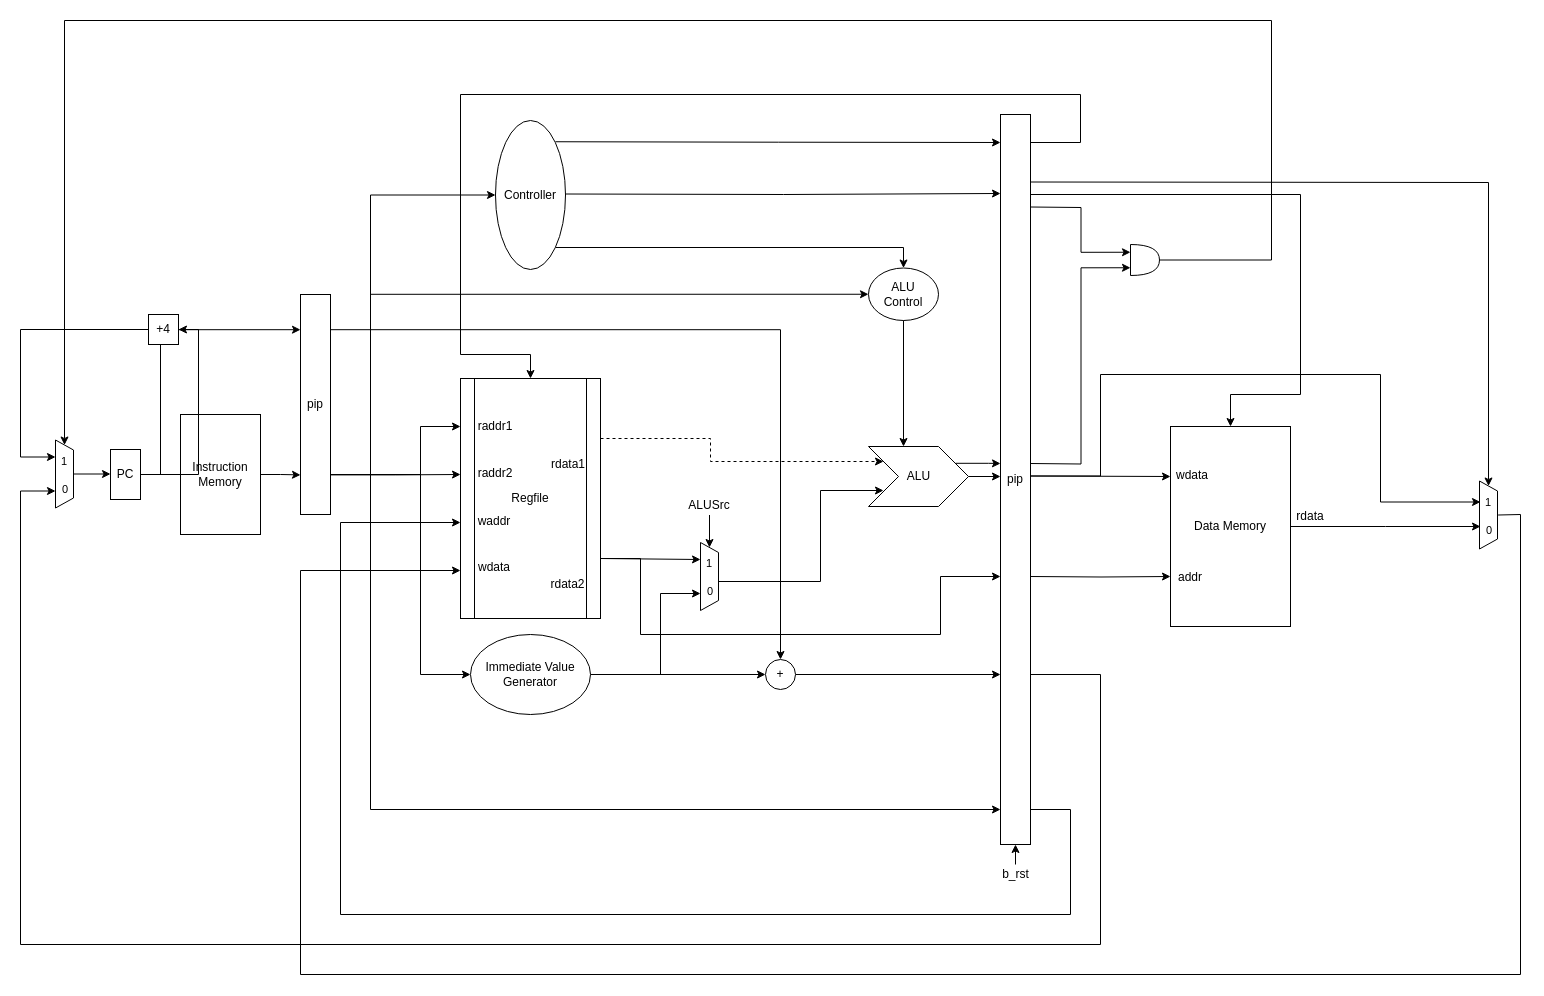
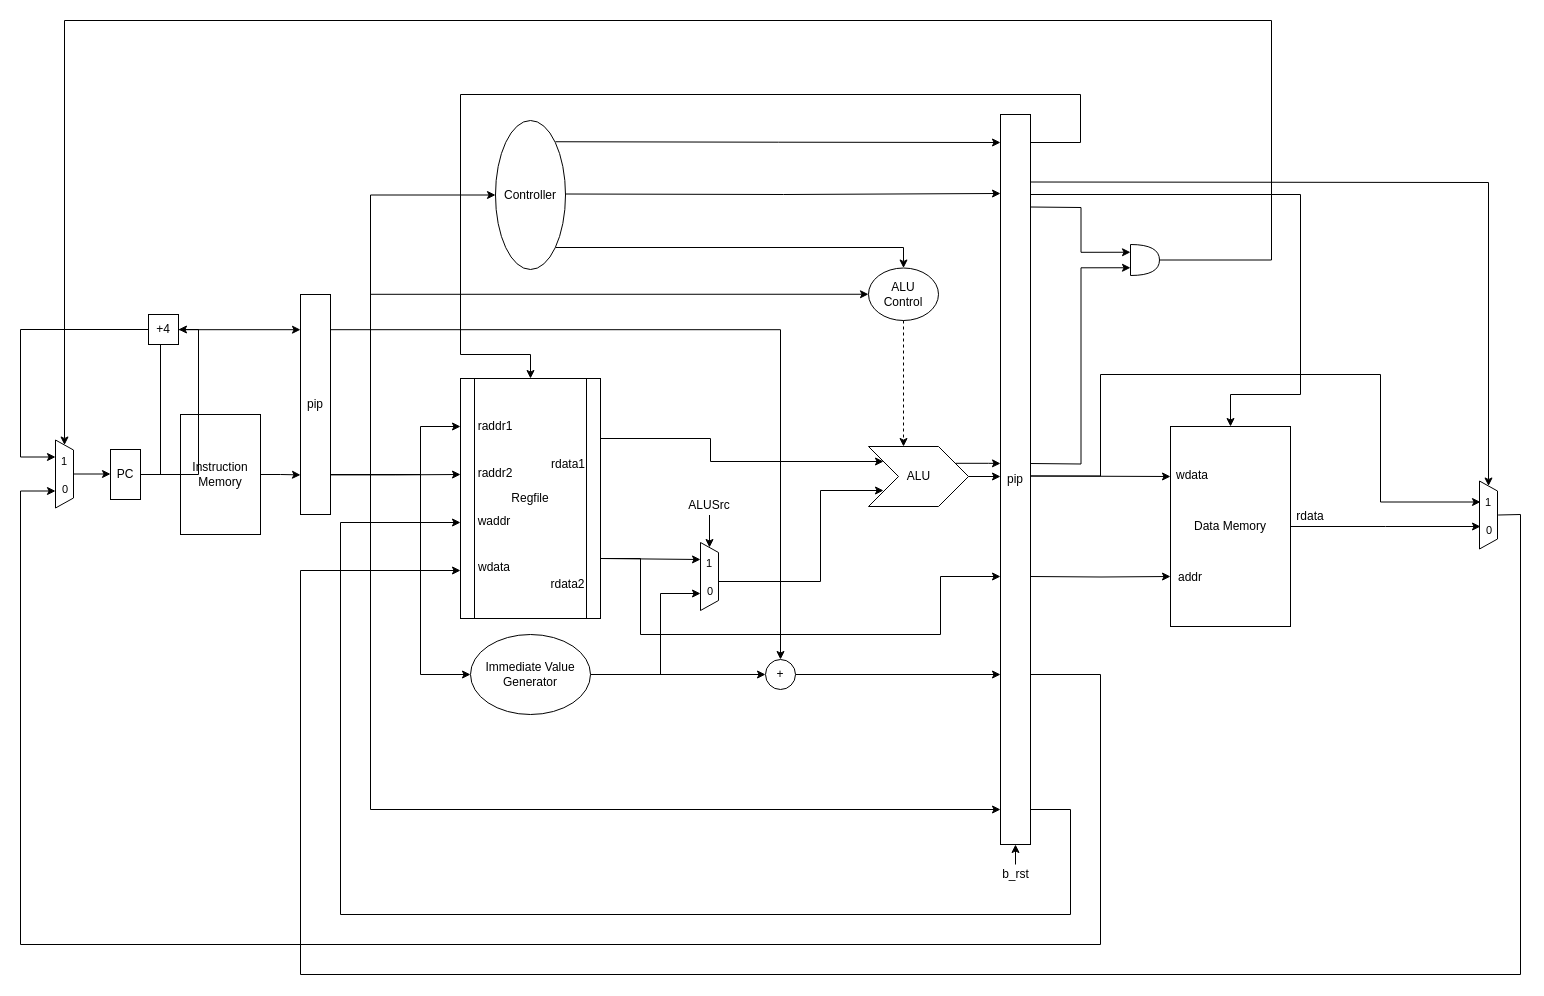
(904, 381) -> (904, 381)
(728, 462) -> (728, 462)
